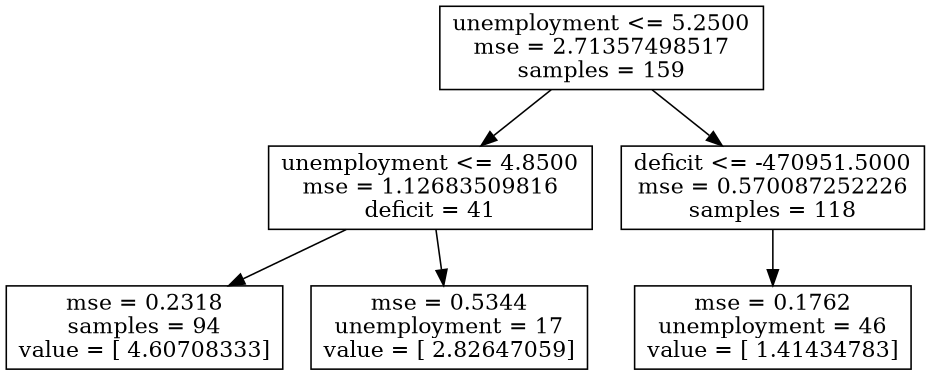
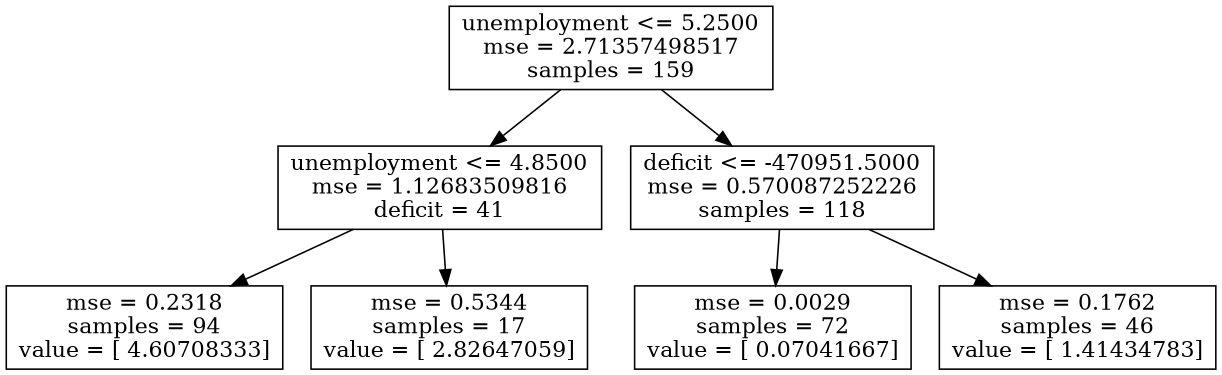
(449, 328) -> (449, 328)
none -> (773, 328)
(773, 328) -> (1078, 328)
